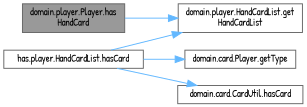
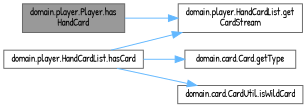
(240, 18) -> (240, 18)
(74, 59) -> (74, 59)
(240, 59) -> (240, 59)
(240, 95) -> (240, 95)
